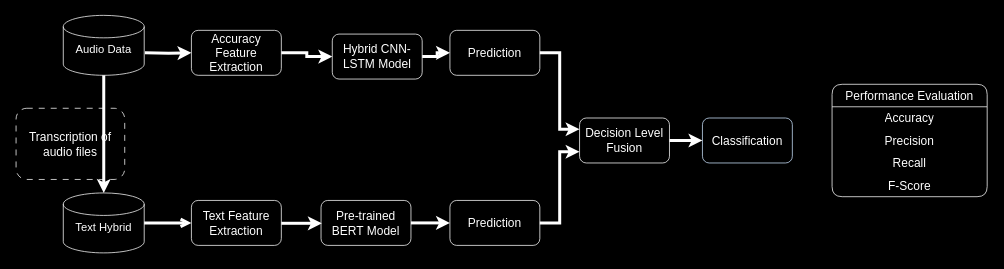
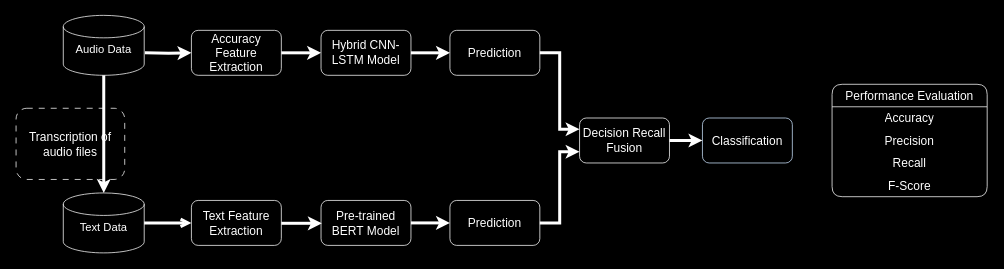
(377, 57) -> (366, 53)
(624, 141) -> (624, 141)
(103, 228) -> (103, 228)
